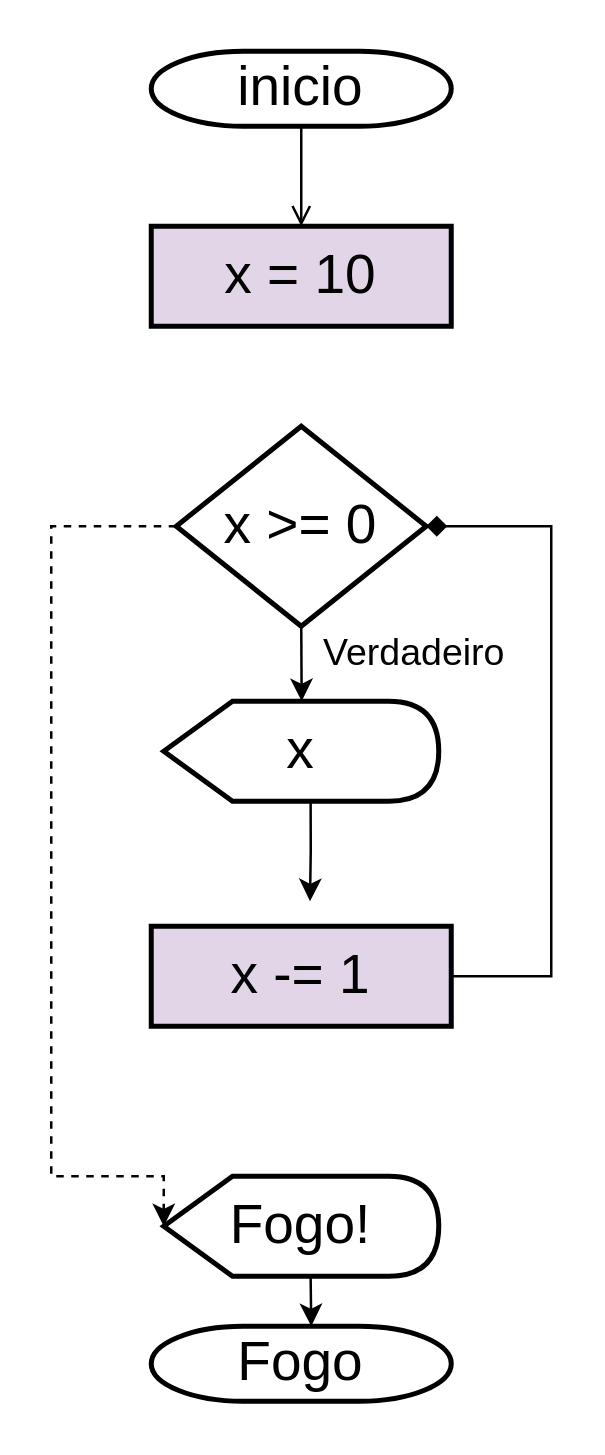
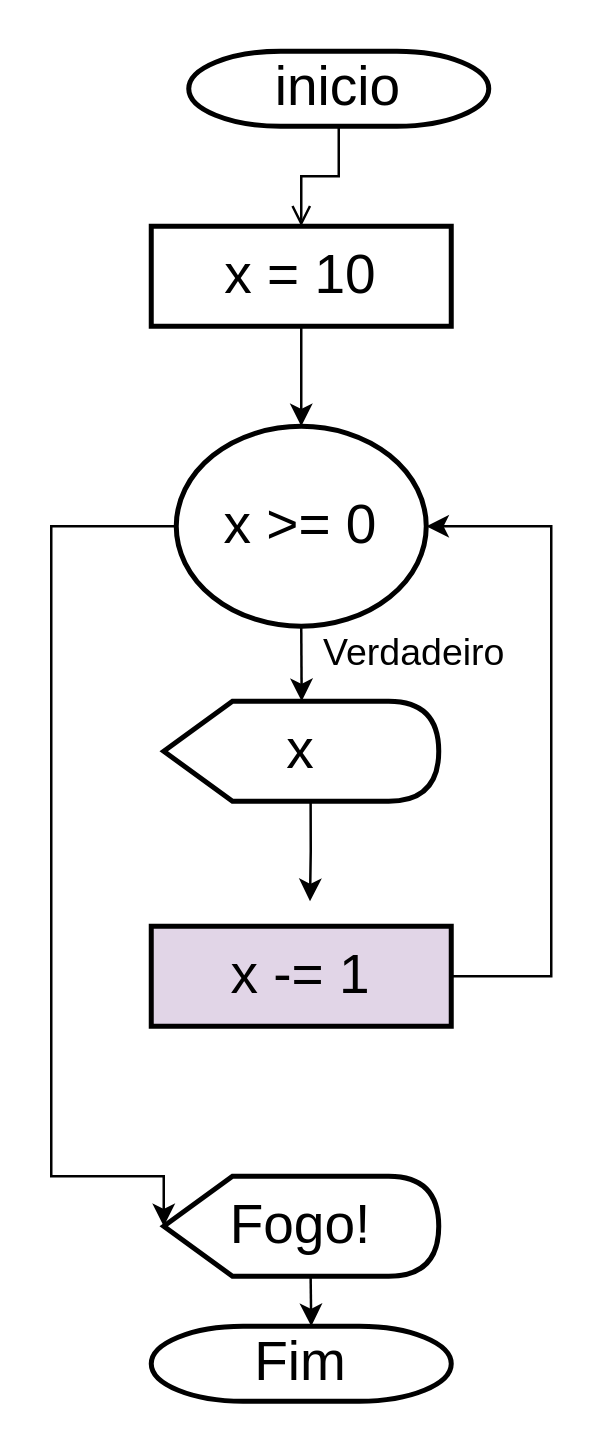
(301, 89) -> (339, 89)
(301, 276) -> (301, 276)
none -> (301, 368)
(301, 526) -> (301, 526)
(447, 526) -> (445, 526)
(51, 859) -> (51, 859)
(301, 1364) -> (301, 1364)
